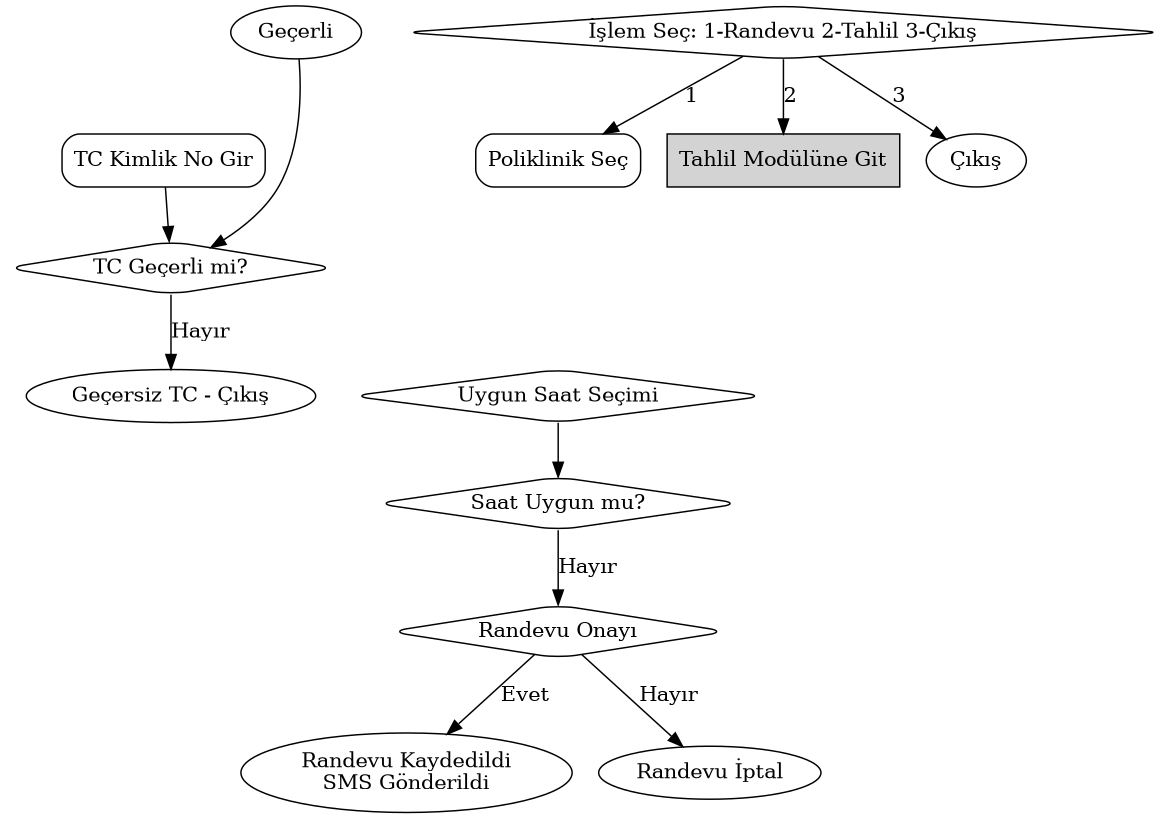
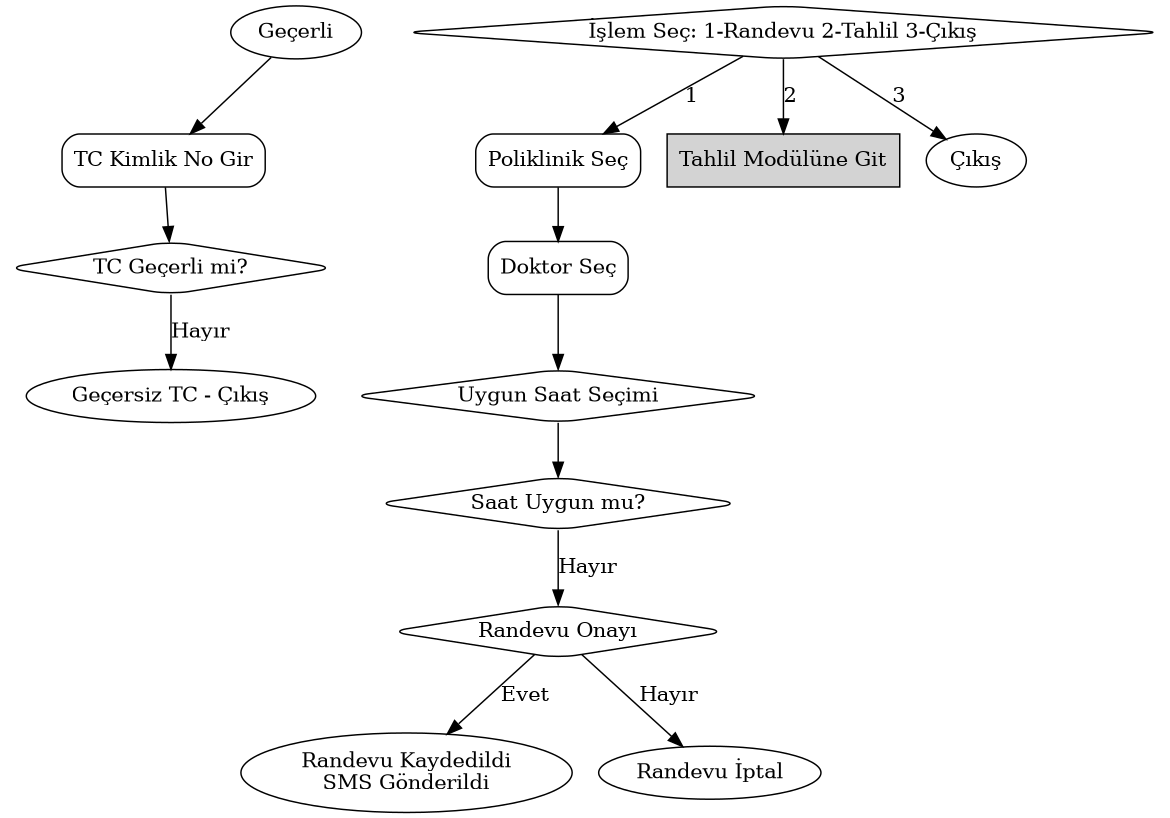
(289, 162) -> (236, 90)
none -> (558, 268)
